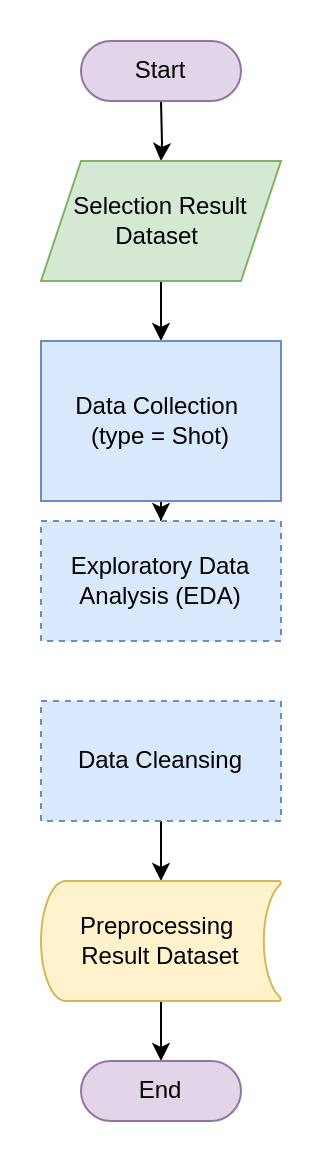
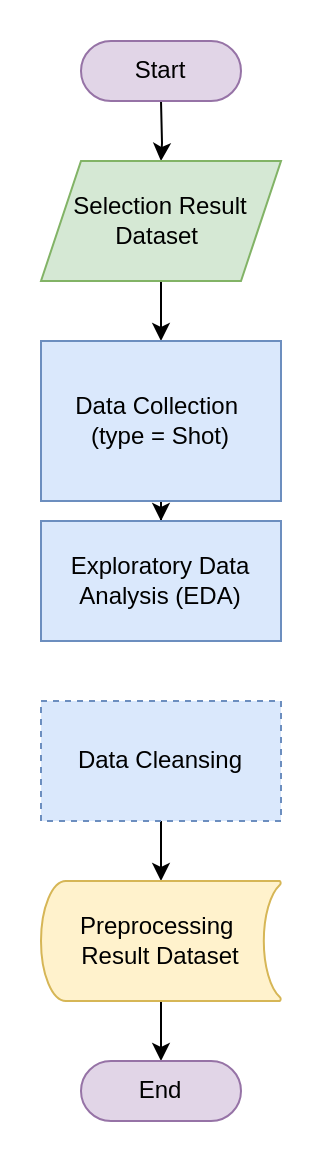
(161, 520) -> (161, 520)
(161, 581) -> (161, 581)
